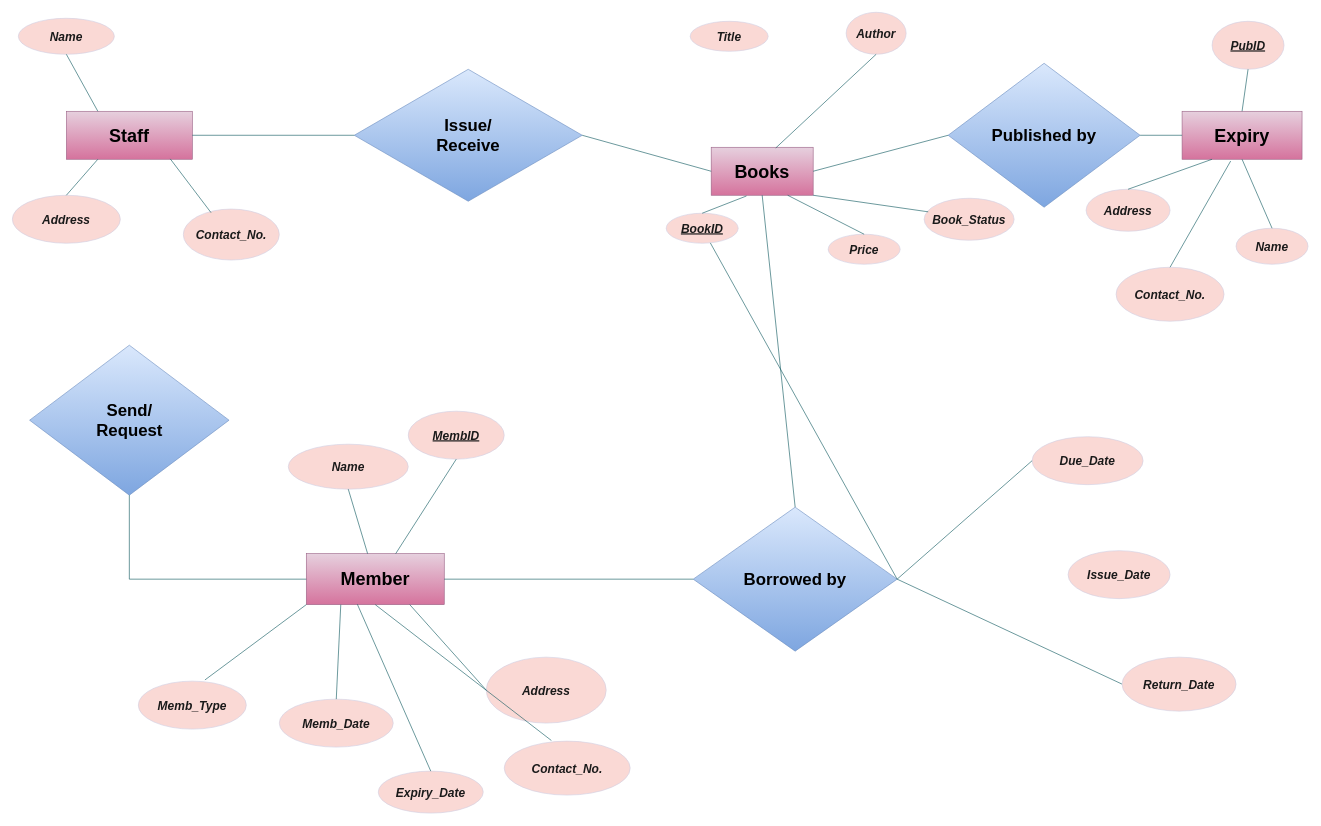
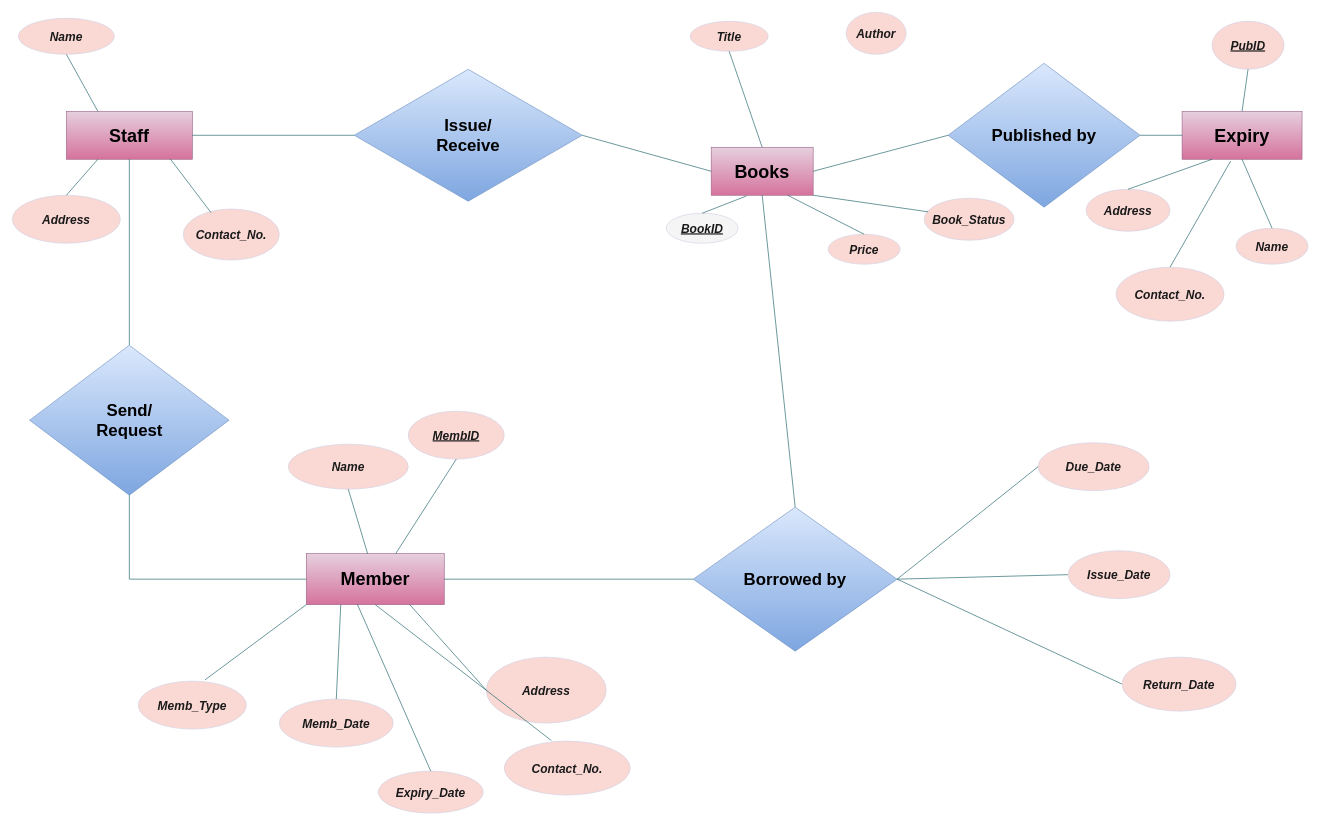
none -> (746, 100)
(826, 102) -> none
(702, 228) -> (702, 228)
none -> (129, 252)
(1088, 461) -> (1094, 467)
(839, 475) -> (984, 577)
